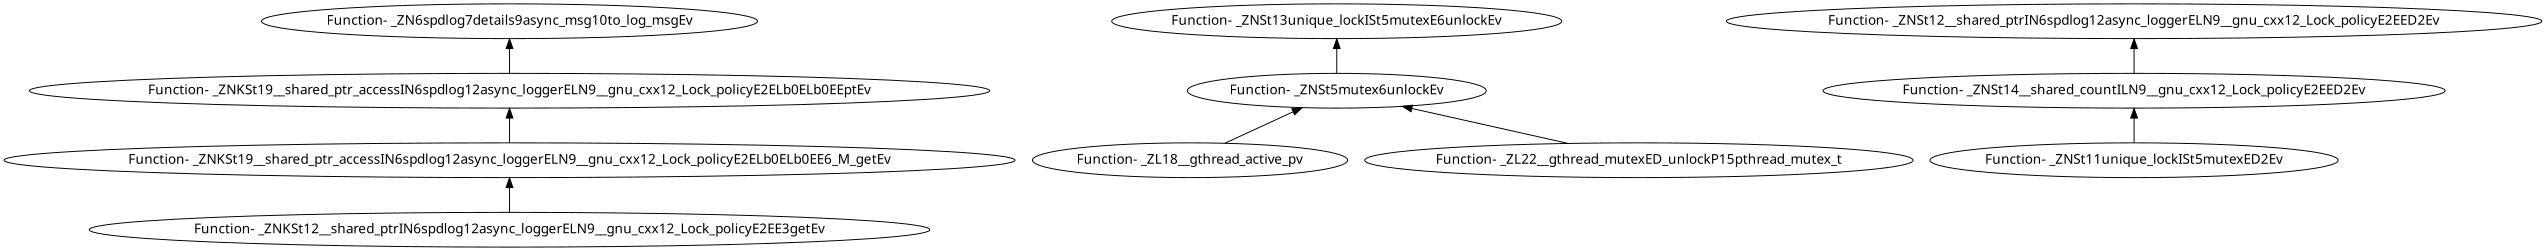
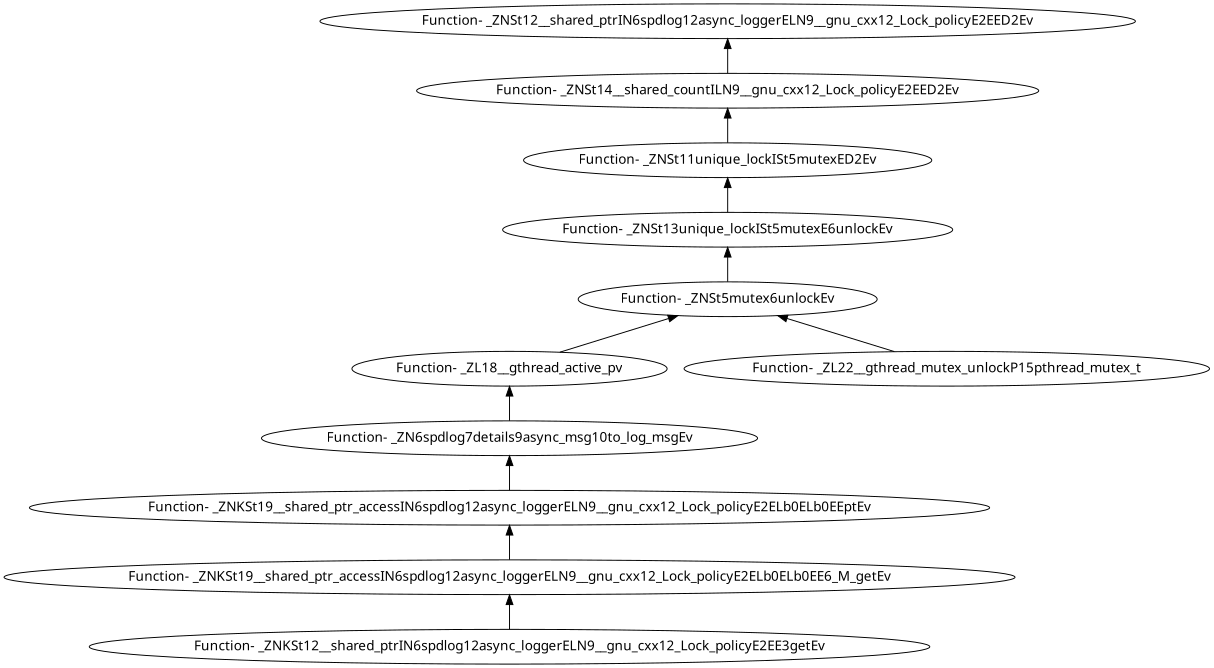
(1639, 160) -> (947, 369)
none -> (728, 200)
none -> (510, 408)
